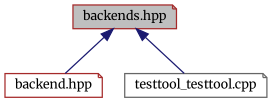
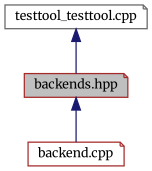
(165, 55) -> (76, 58)
(54, 85) -> (76, 154)
